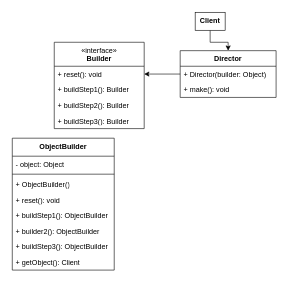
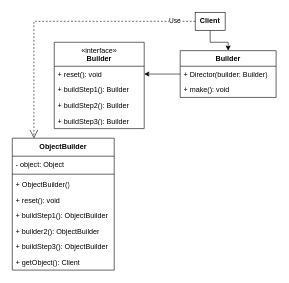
none -> (57, 21)
(228, 59) -> (228, 59)
(229, 79) -> (229, 79)
